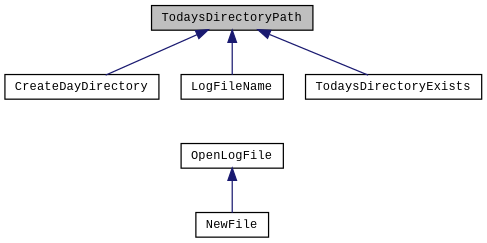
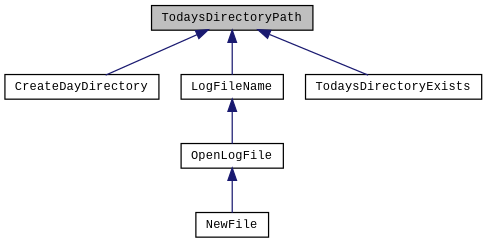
none -> (232, 128)
